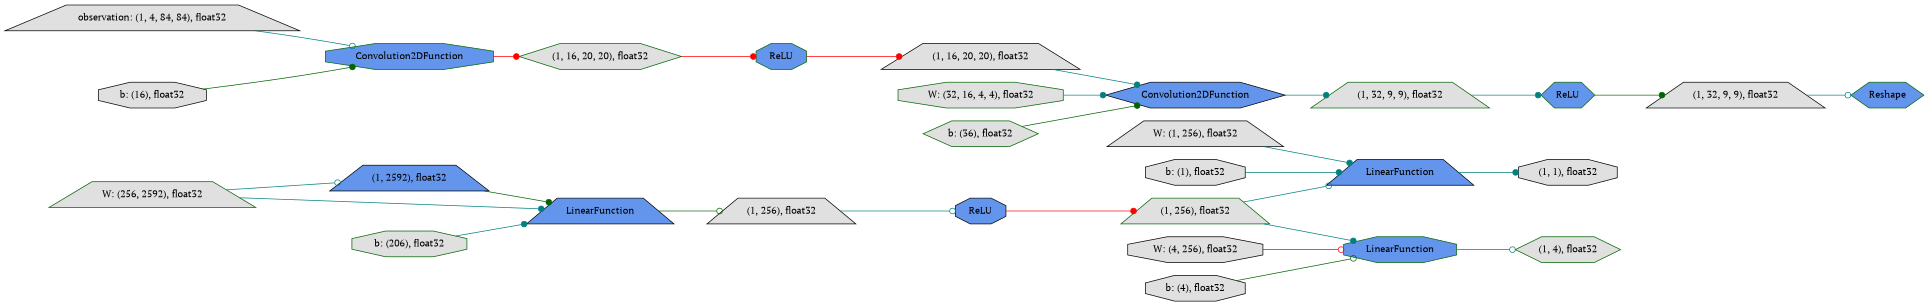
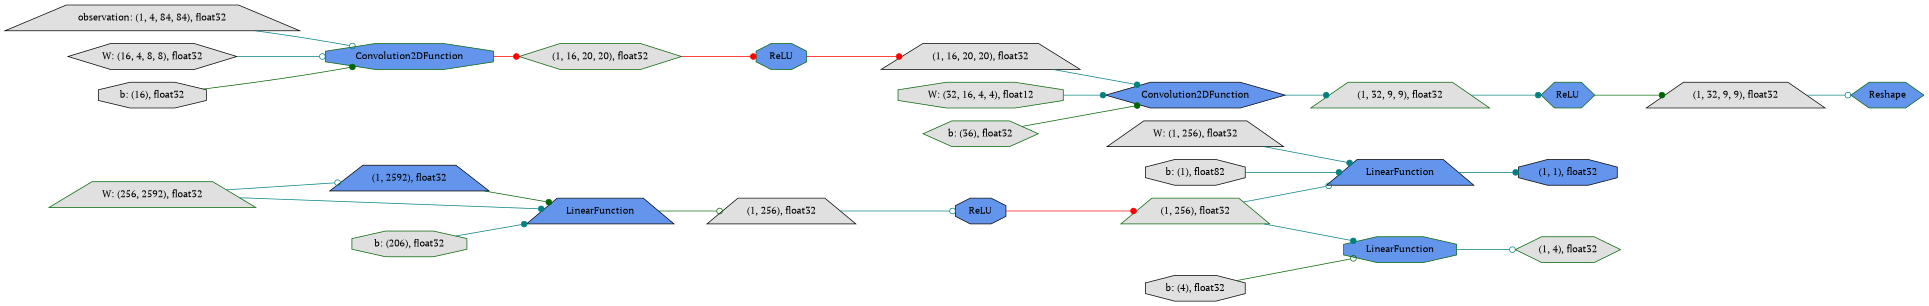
none -> (152, 57)
(981, 95) -> (981, 95)
(1195, 172) -> (1195, 172)
(1568, 172) -> (1568, 172)
(1195, 250) -> none
